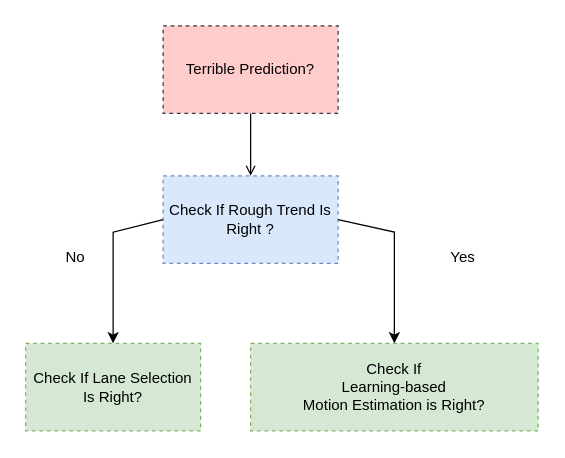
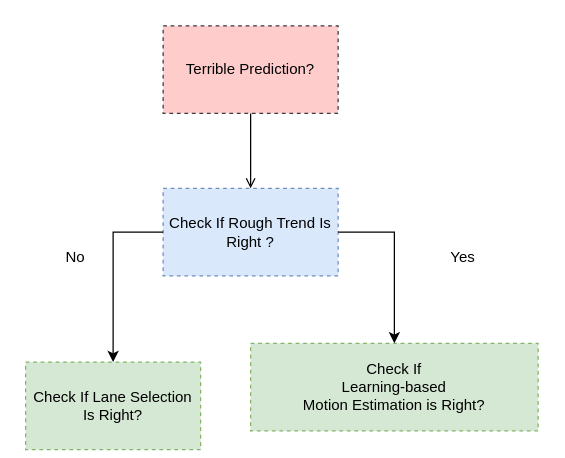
(251, 219) -> (251, 232)
(113, 387) -> (113, 406)
